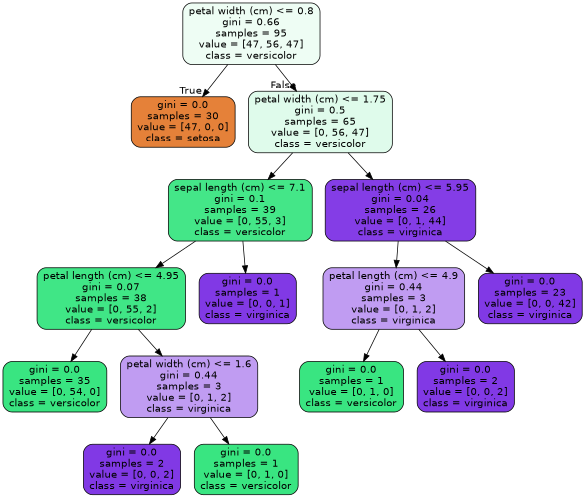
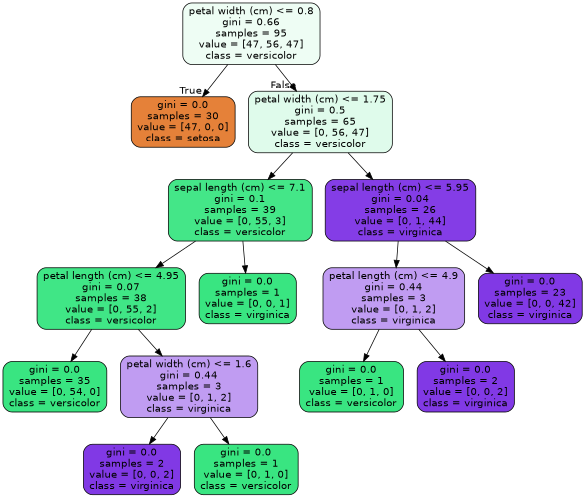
(248, 299) -> (248, 299)
